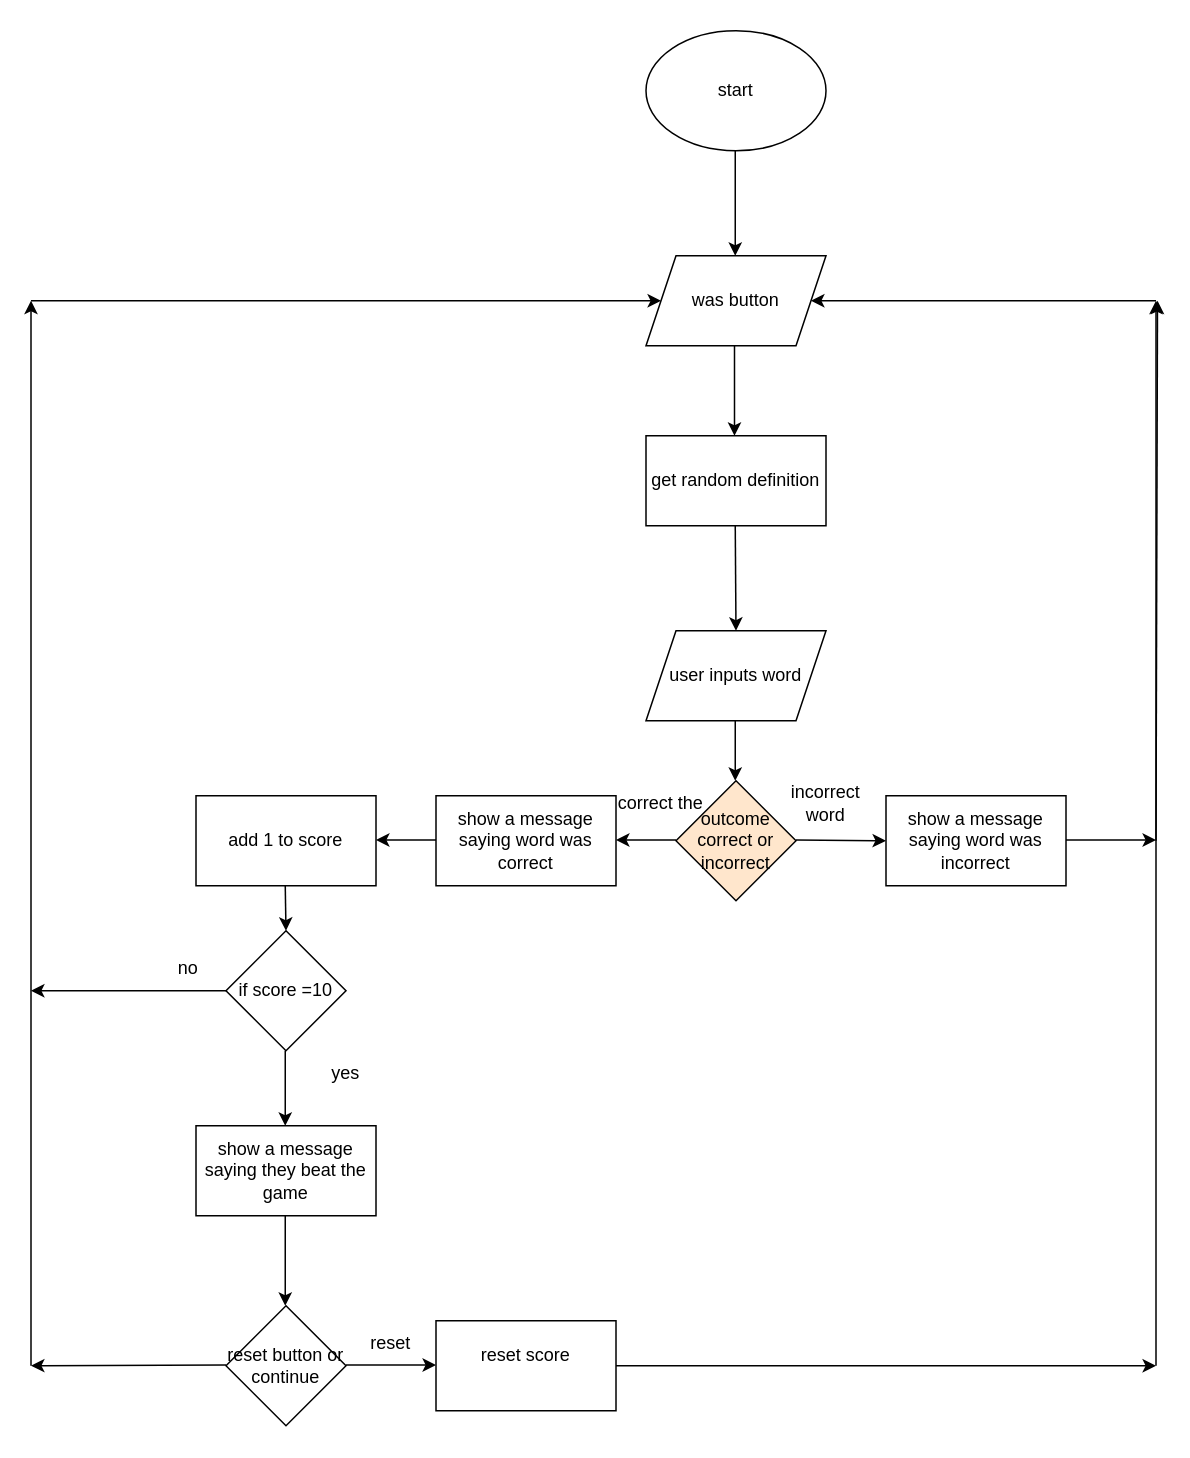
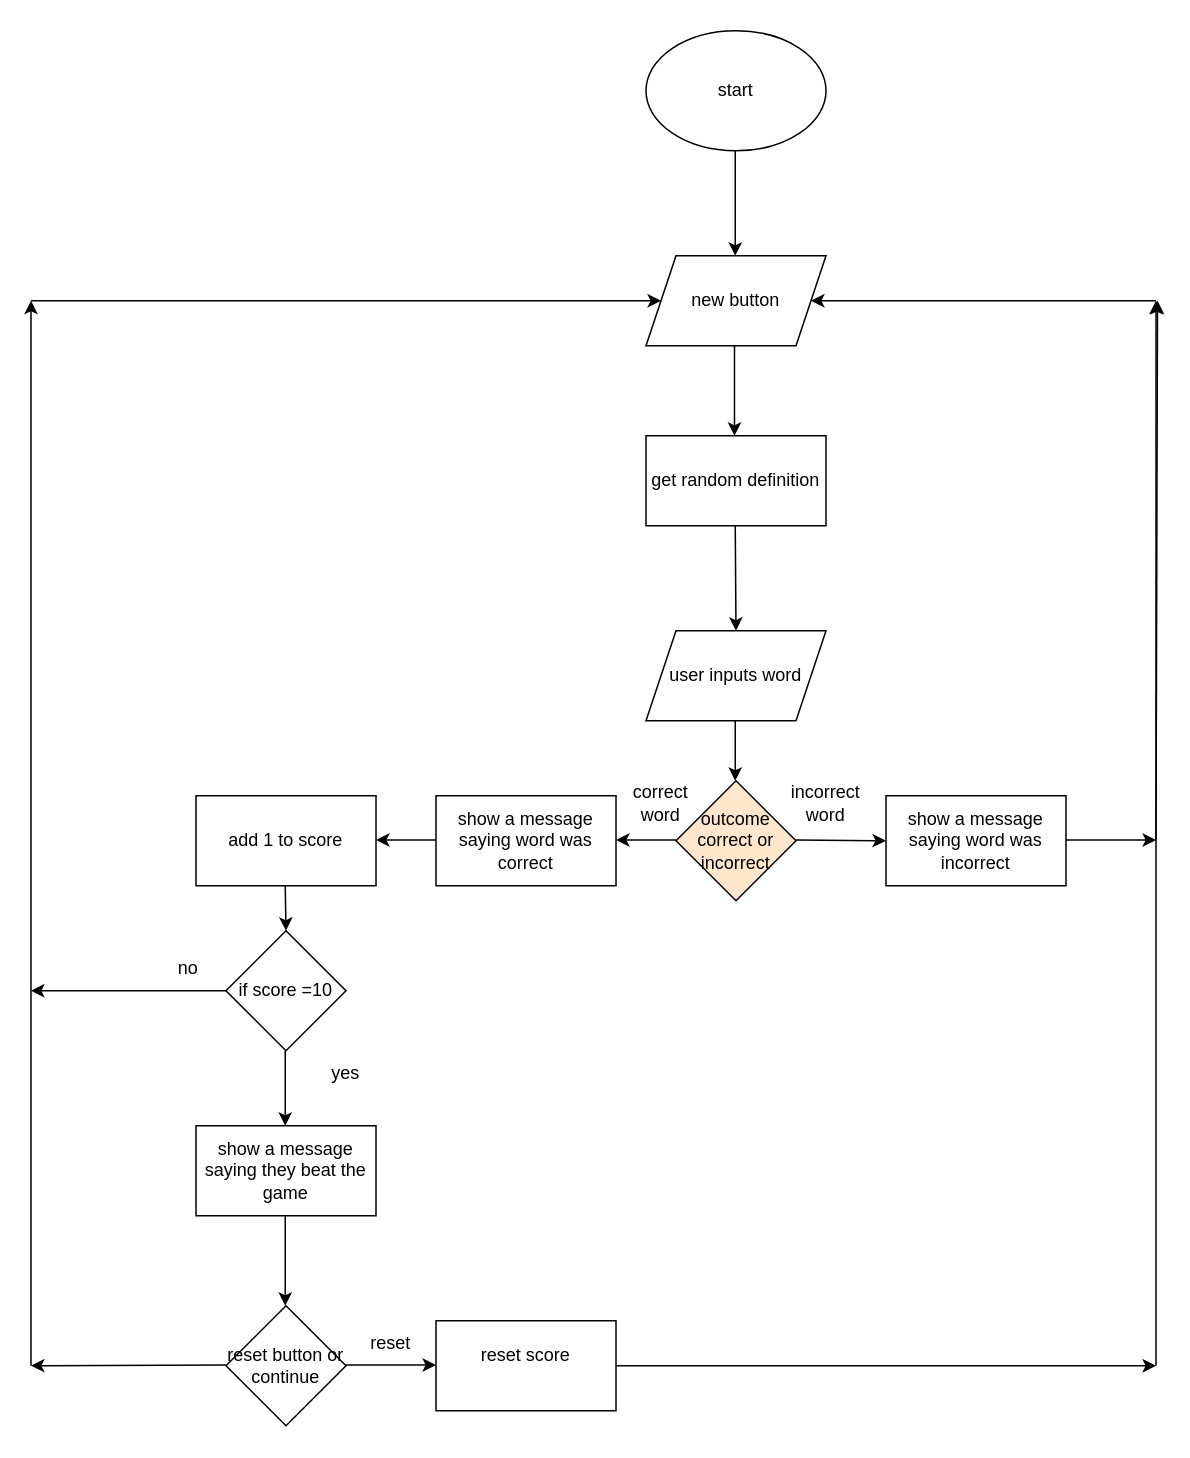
(736, 301) -> (736, 301)
(661, 803) -> (661, 803)
